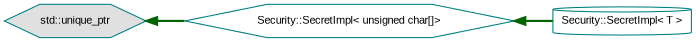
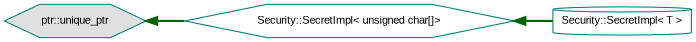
(75, 21) -> (75, 21)
